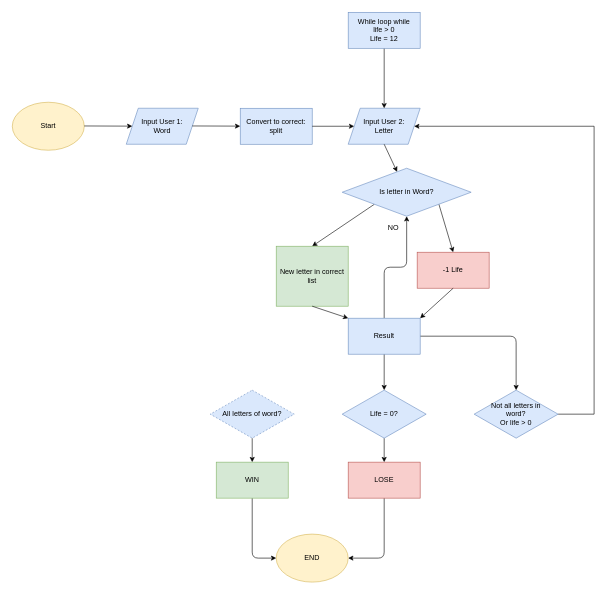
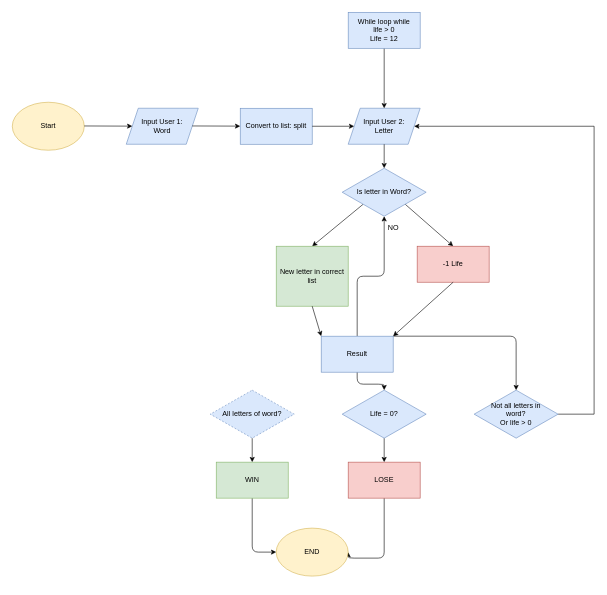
(276, 126) -> (276, 126)
(407, 192) -> (384, 192)
(453, 270) -> (453, 264)
(384, 336) -> (357, 354)
(312, 558) -> (312, 552)
